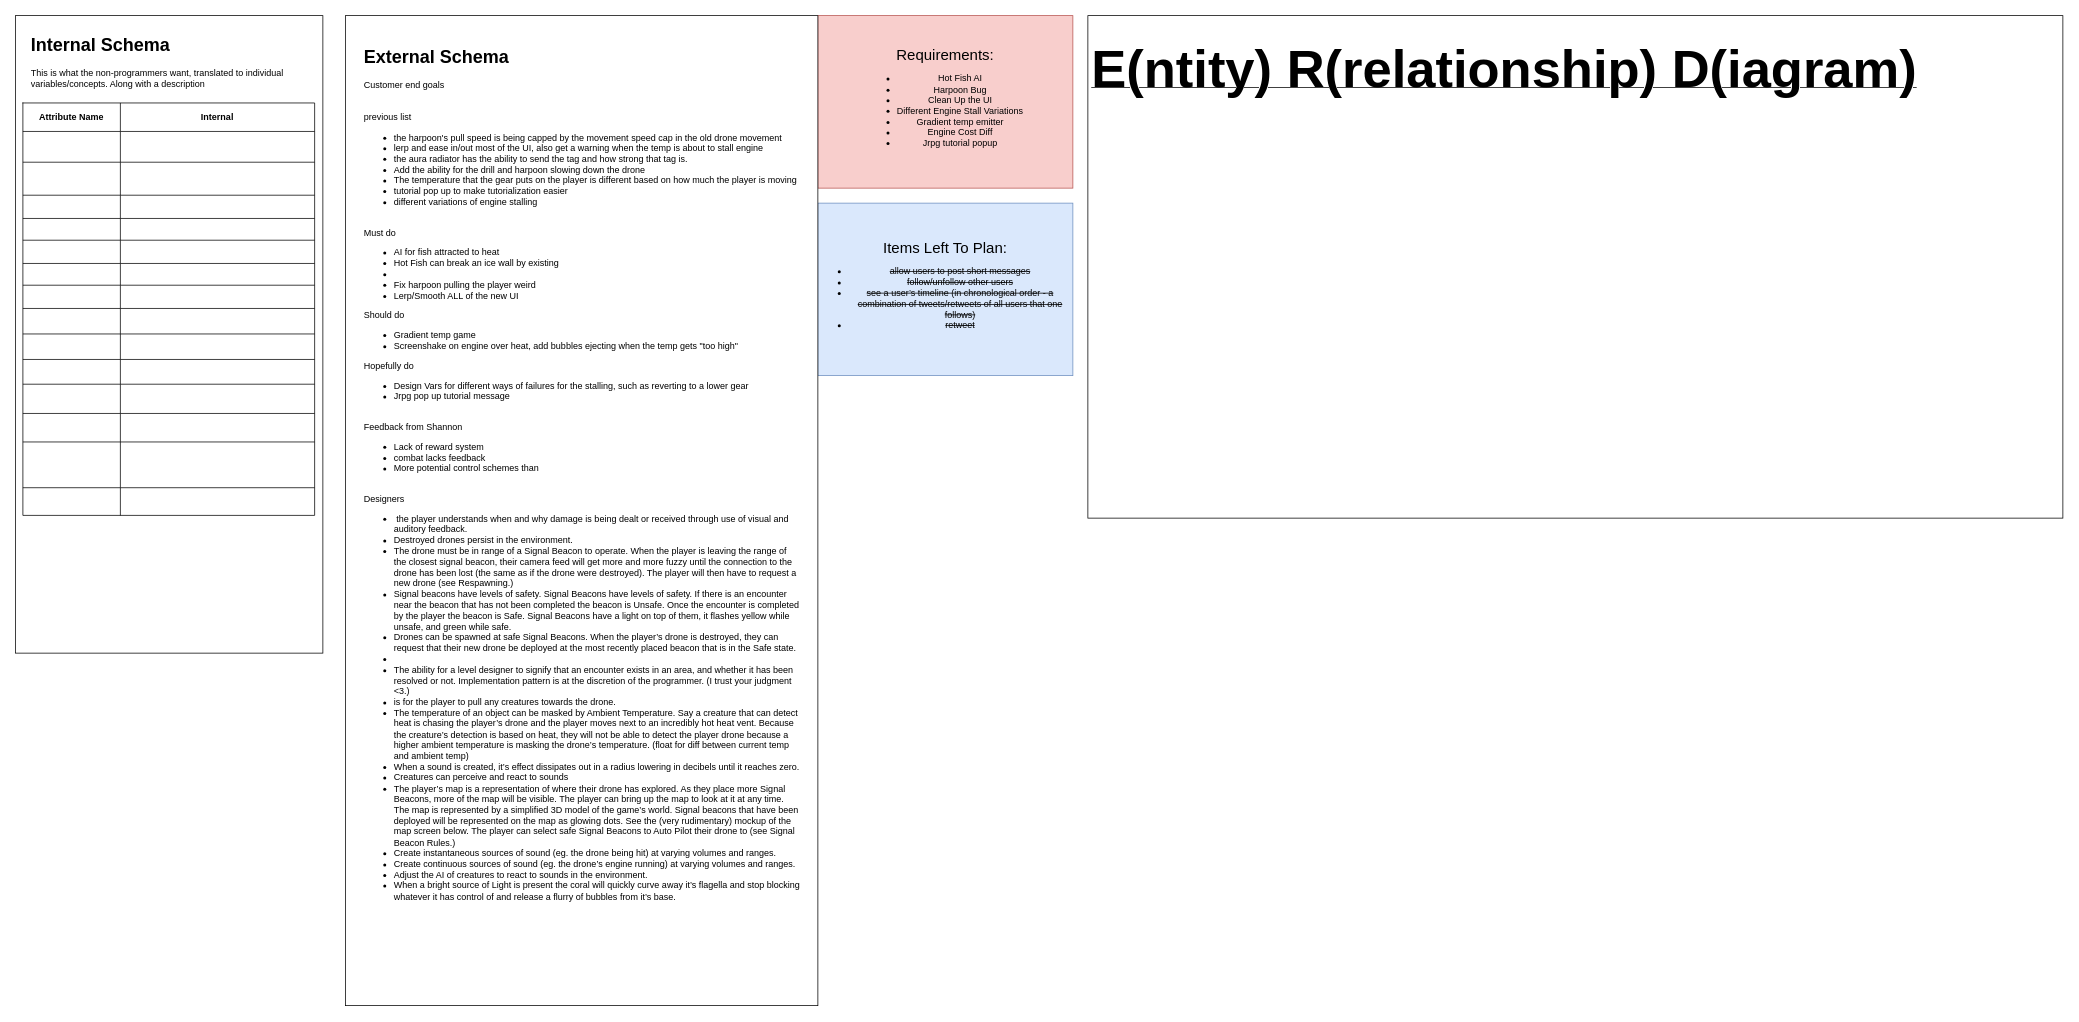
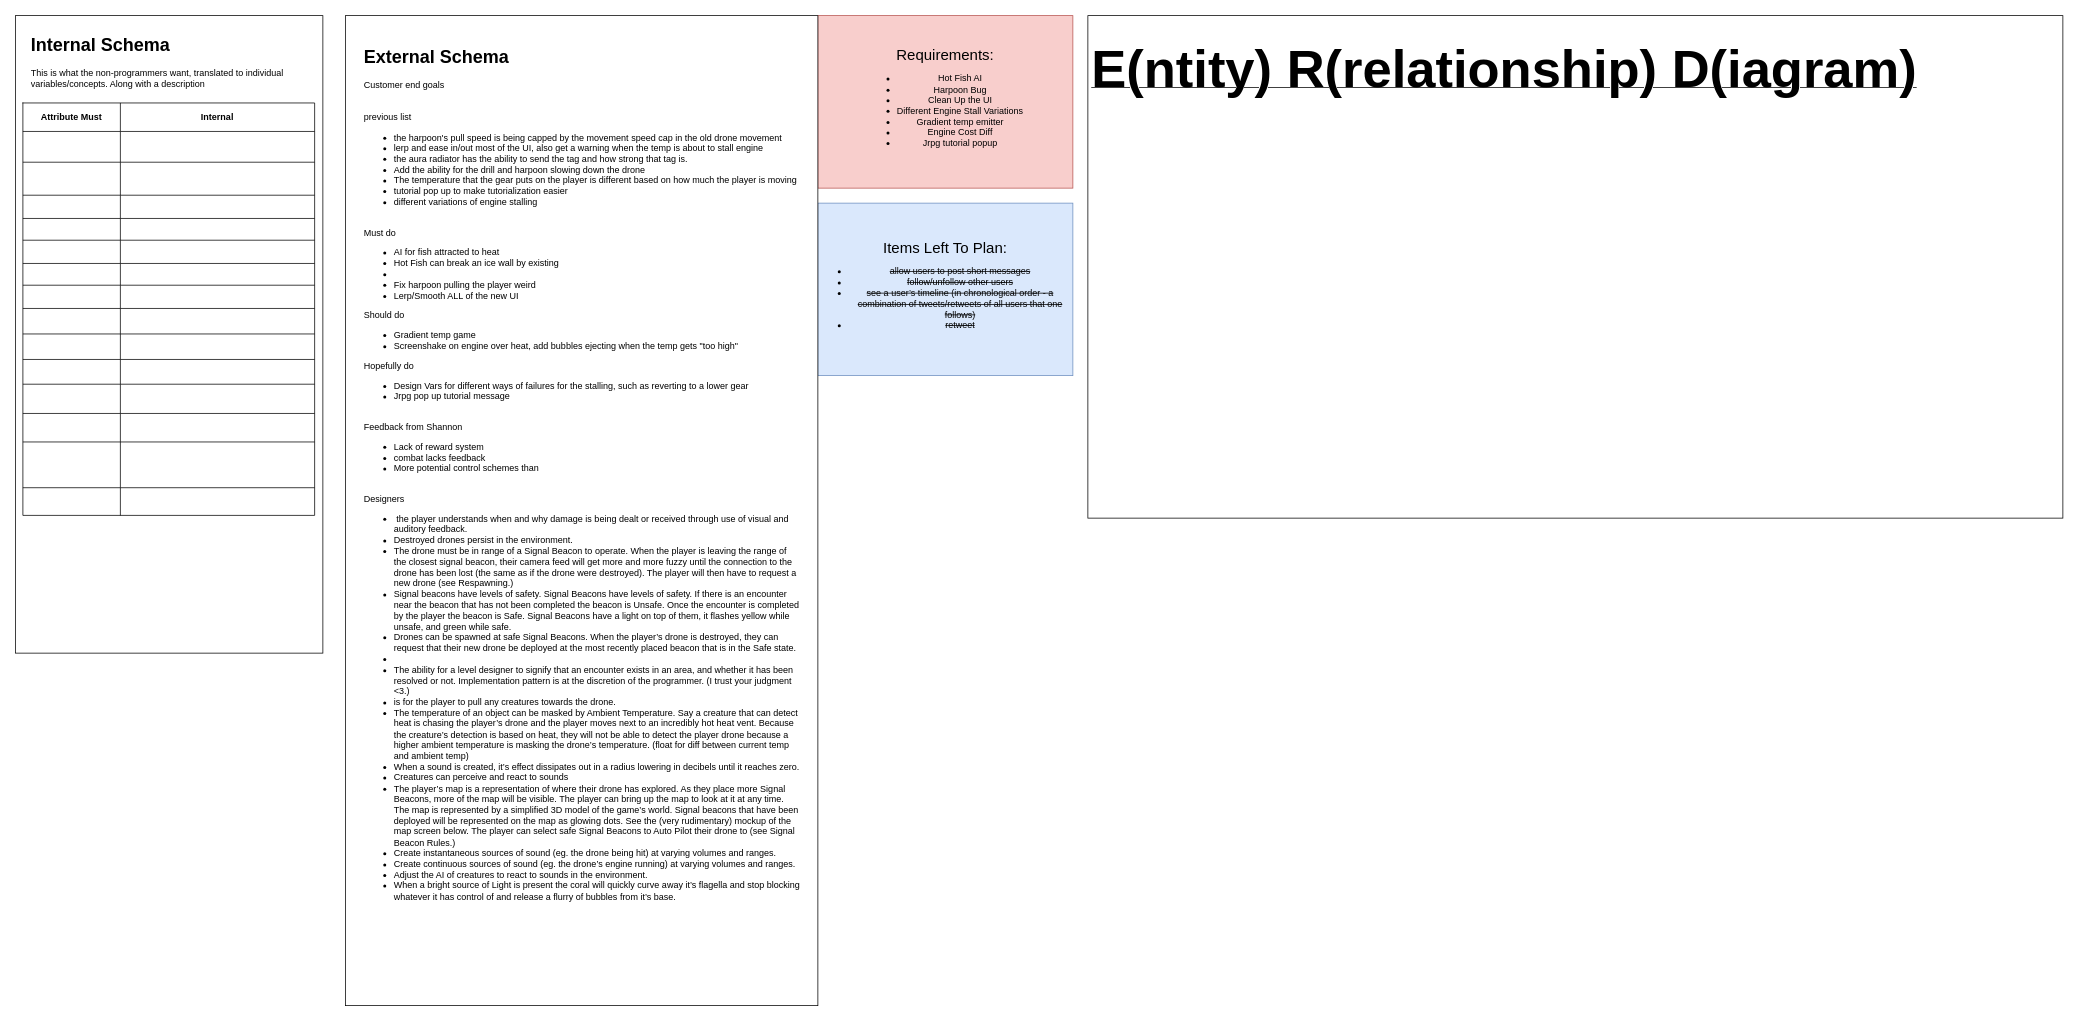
(72, 117) -> (72, 117)
